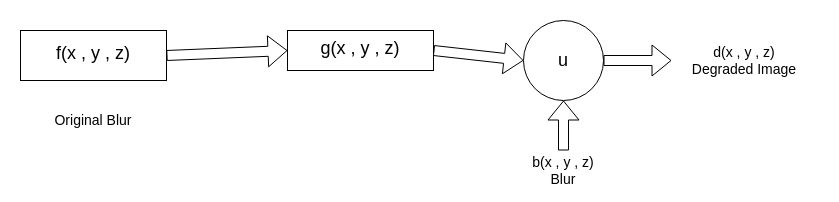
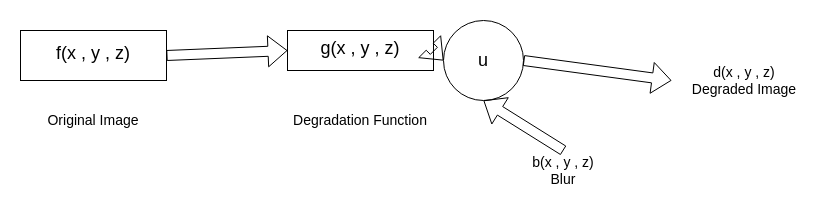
(564, 61) -> (484, 61)
(745, 61) -> (745, 81)
(94, 121) -> (94, 121)
none -> (361, 121)
